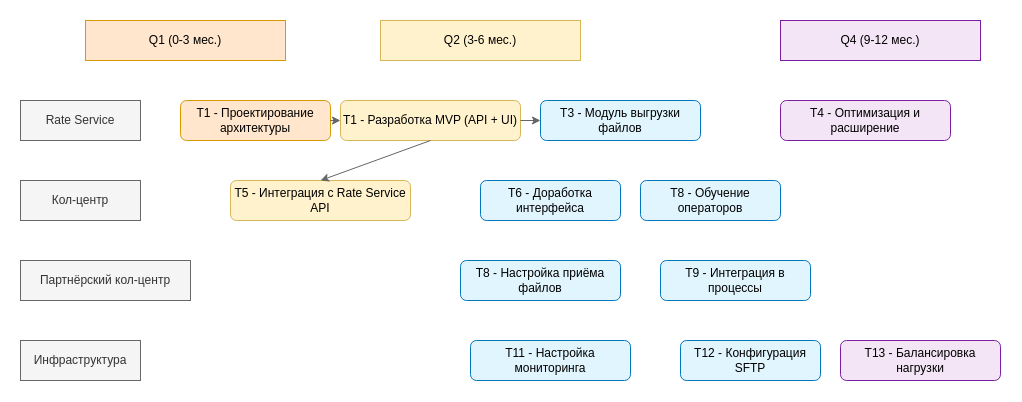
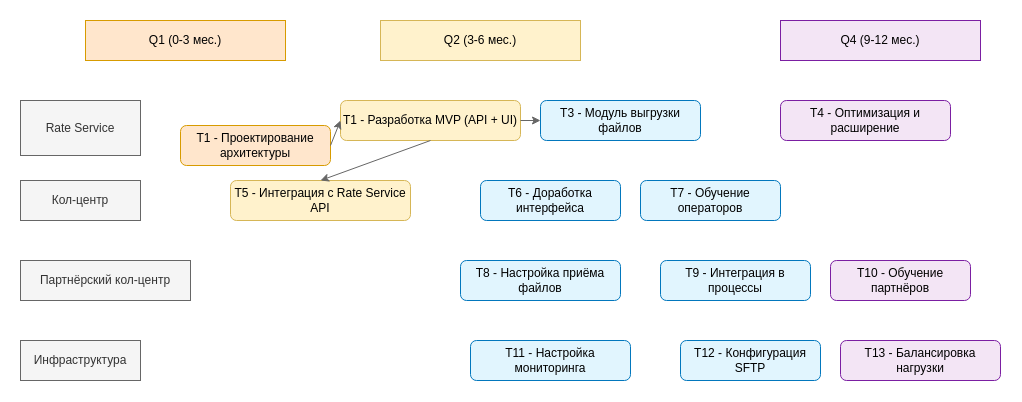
(81, 121) -> (81, 128)
(256, 121) -> (256, 146)
(711, 201) -> (711, 201)
none -> (901, 281)
